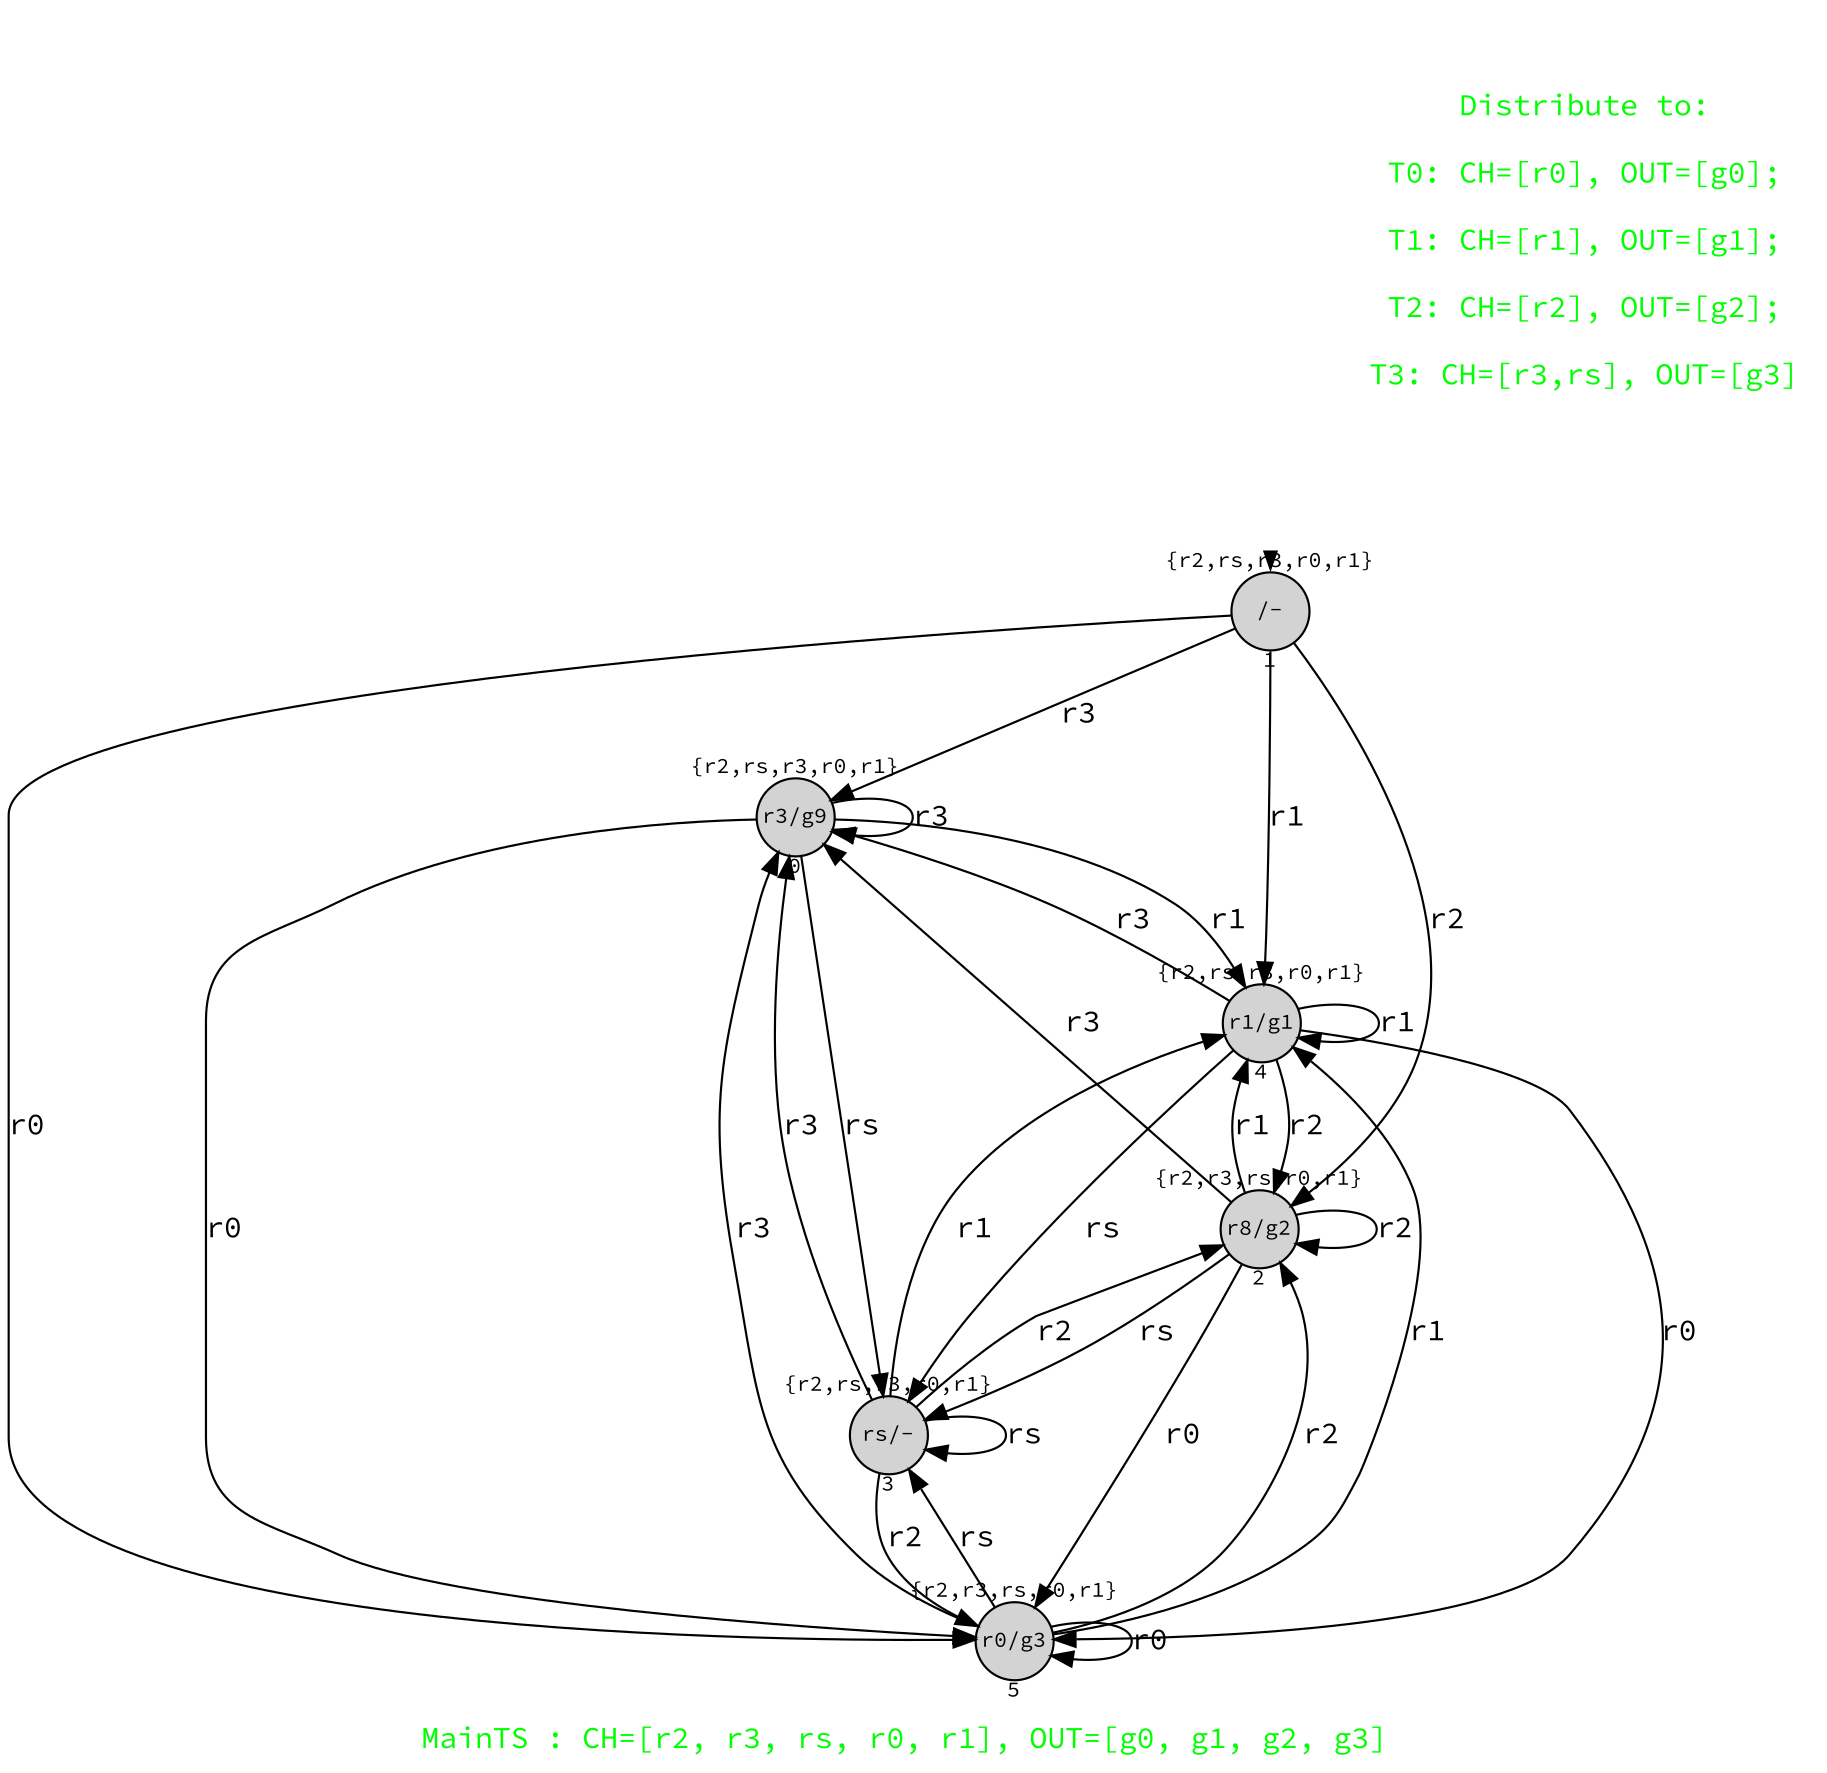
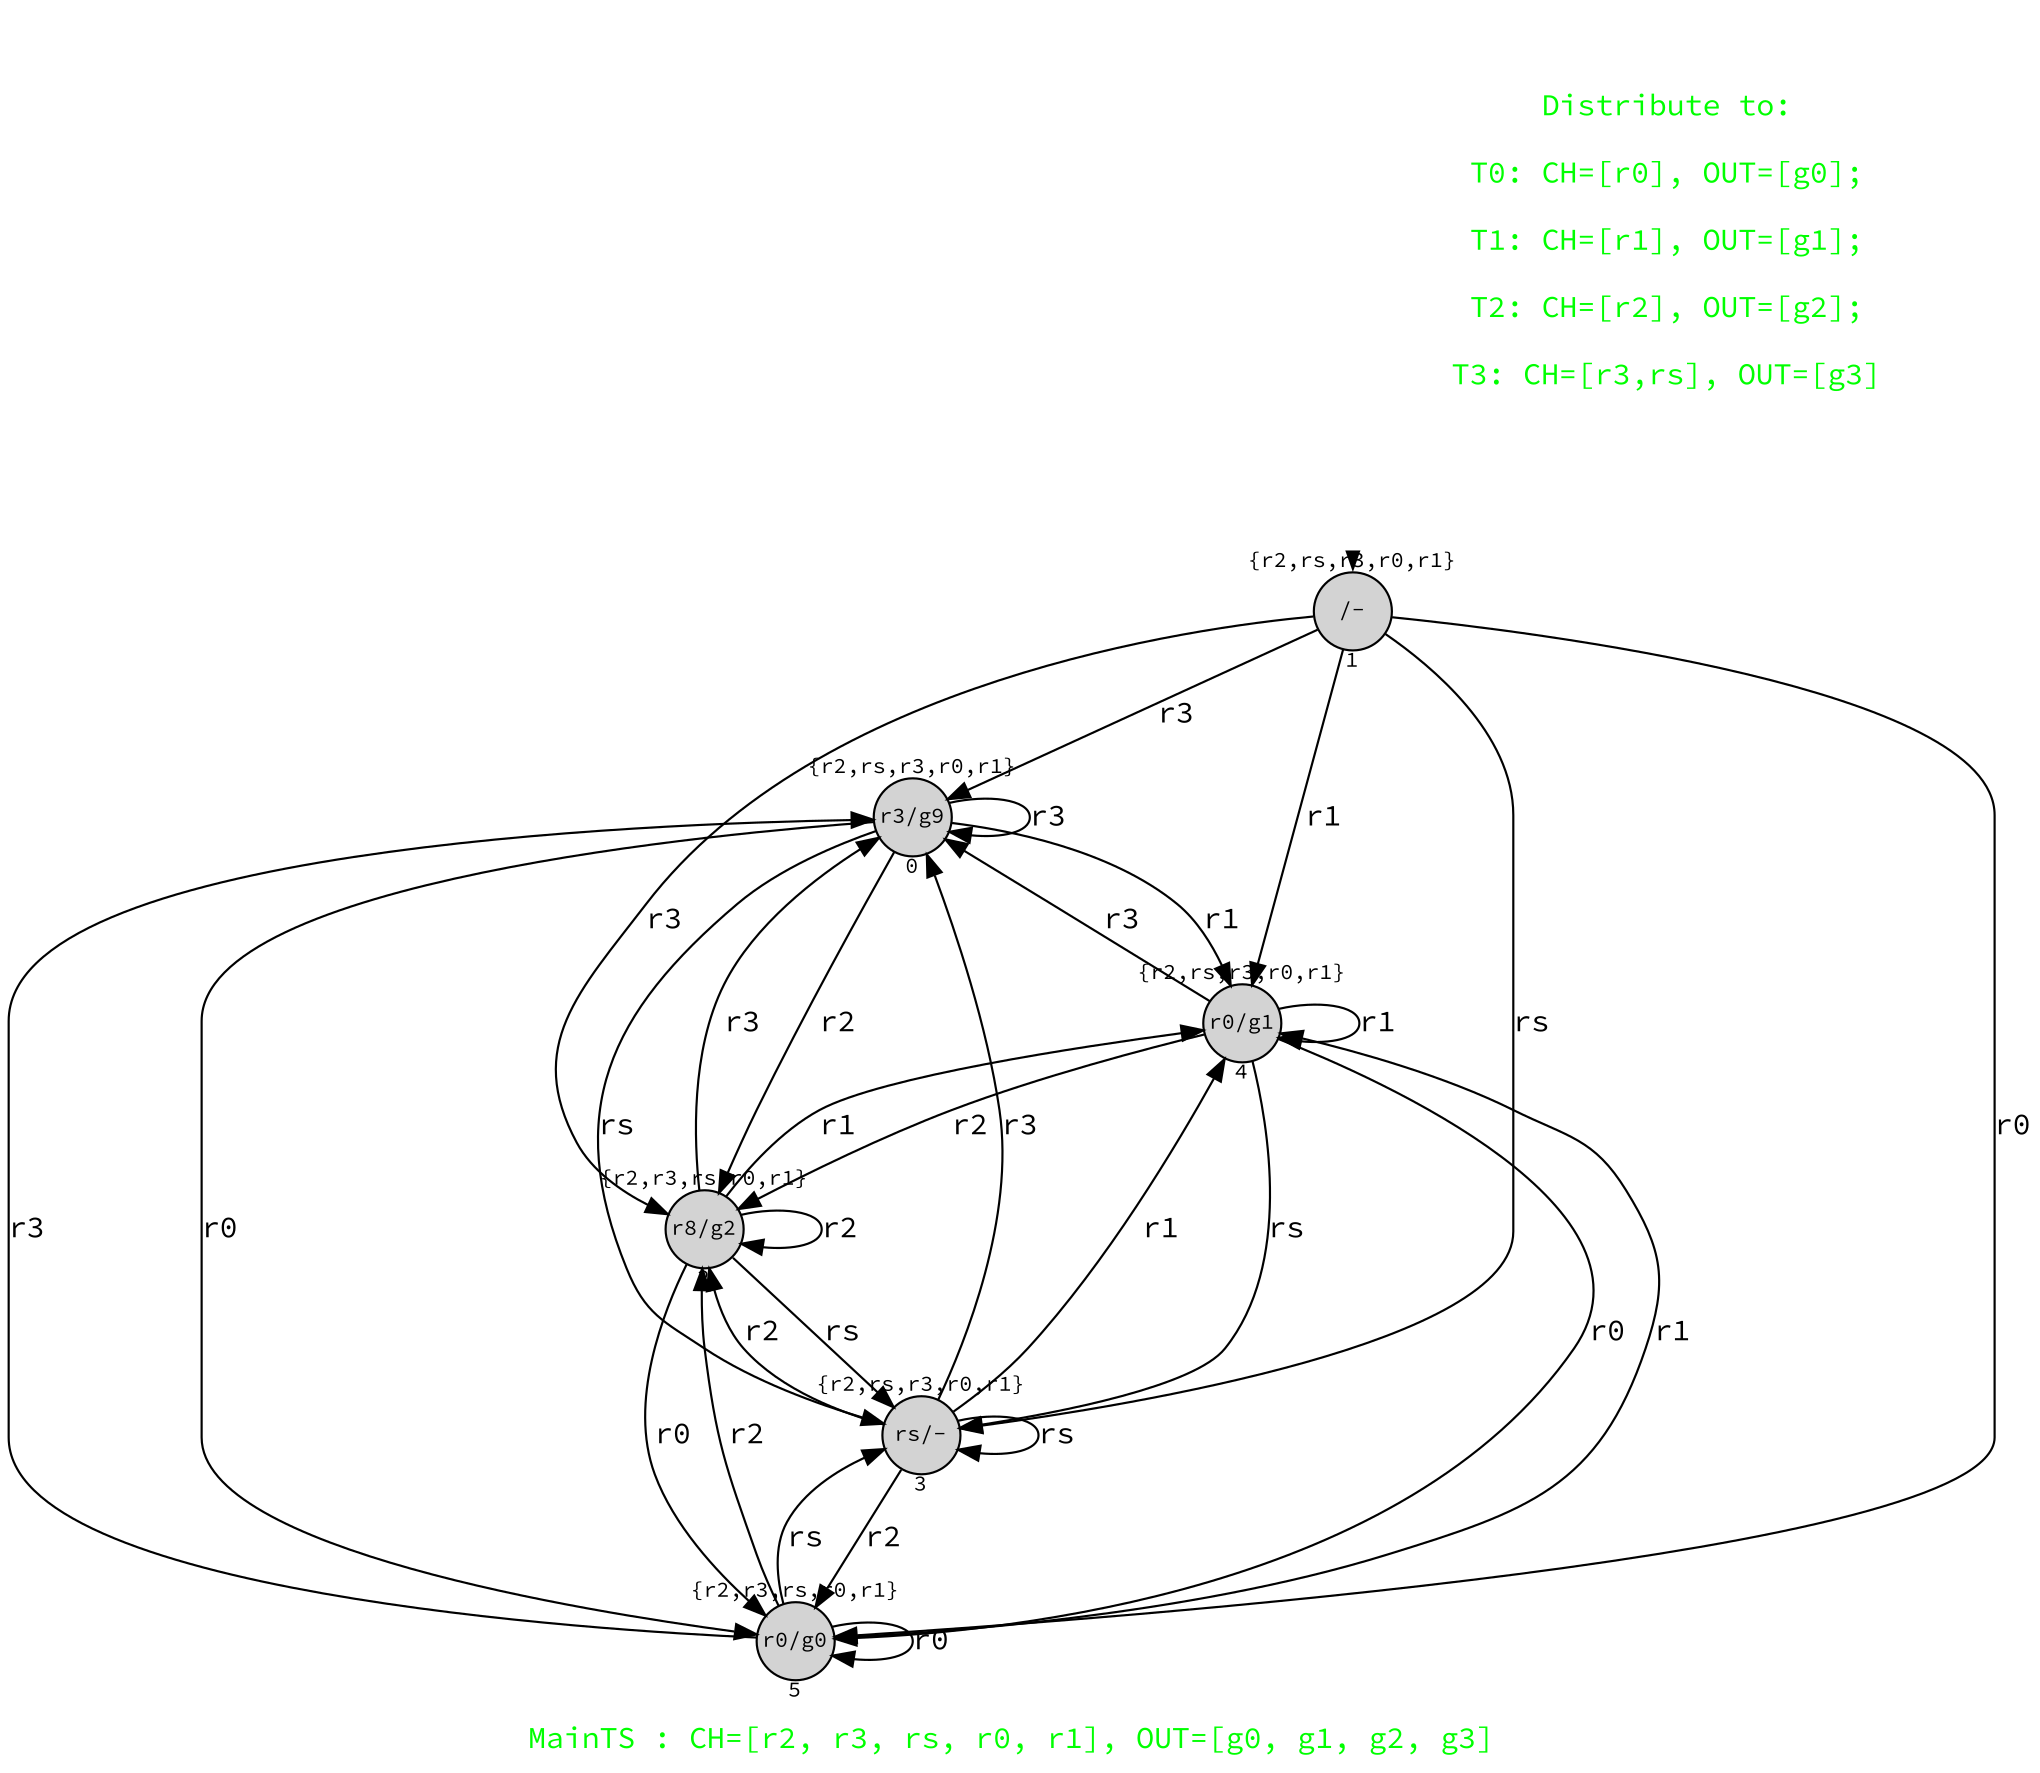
(1447, 920) -> (665, 920)
none -> (807, 1011)
(1262, 1023) -> (1242, 1023)
none -> (1513, 1201)
(1015, 1641) -> (796, 1641)
